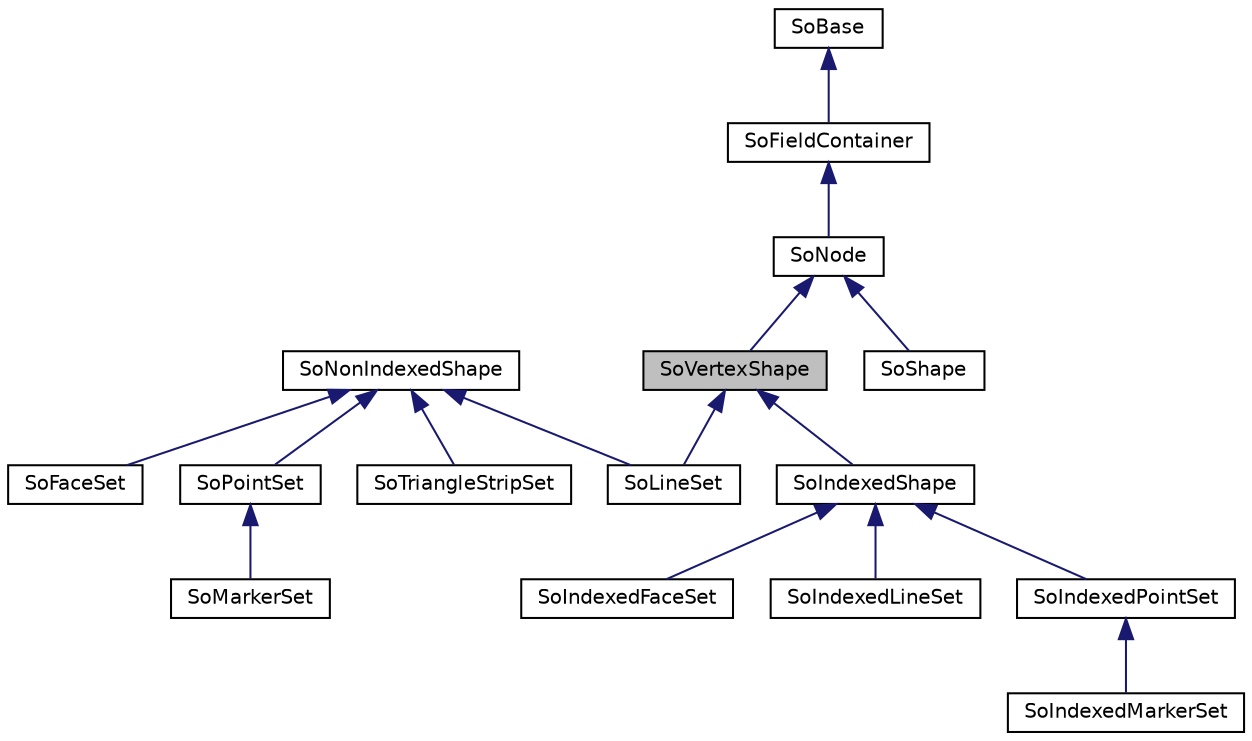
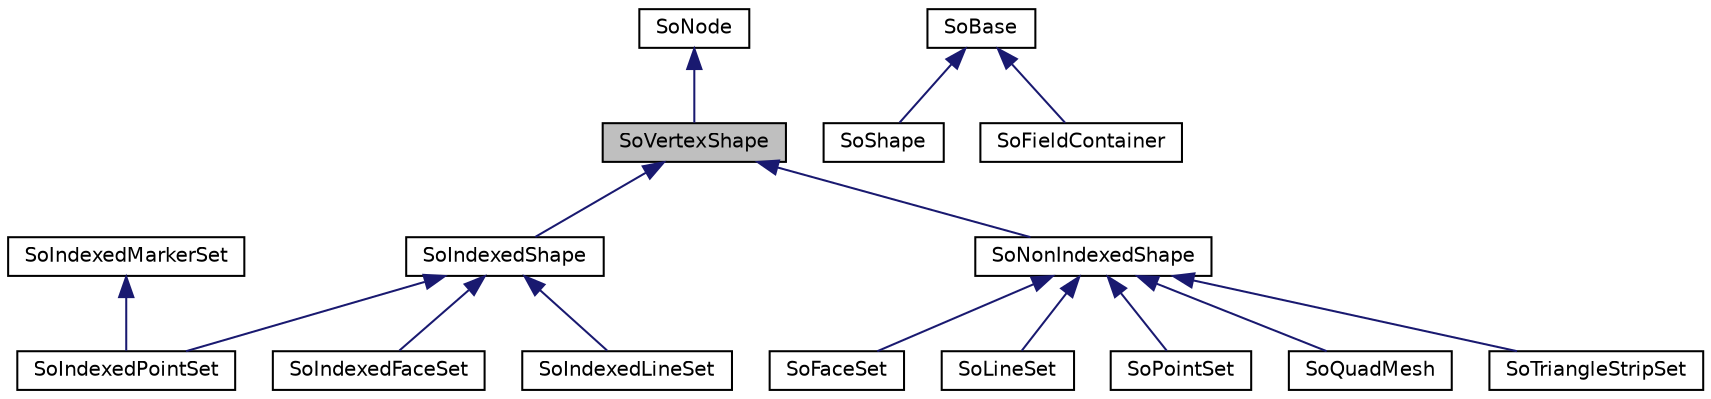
(829, 210) -> none
(883, 322) -> (925, 93)
none -> (1370, 371)
(699, 437) -> (904, 202)
(250, 599) -> none
(1126, 666) -> (126, 324)
